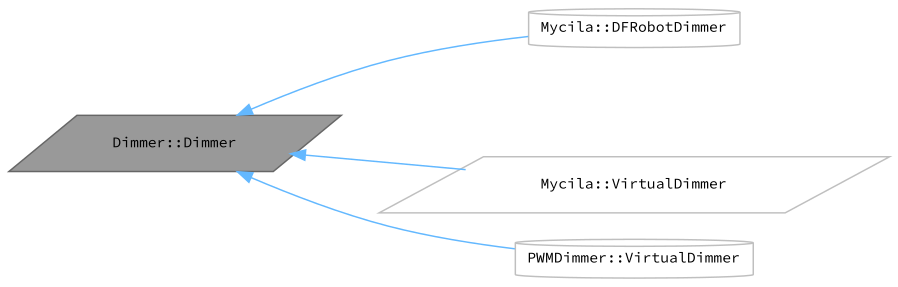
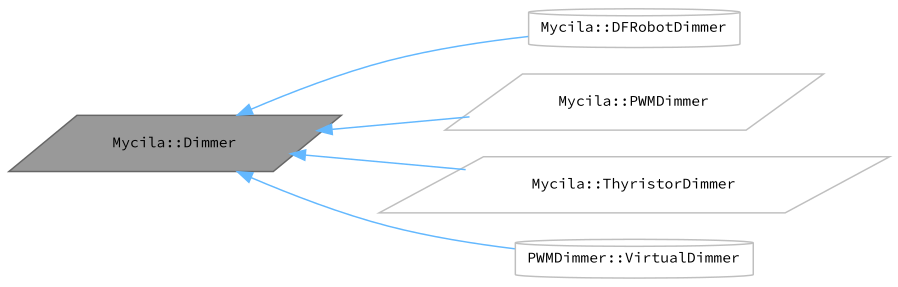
none -> (634, 102)
(175, 143) -> (175, 143)
(634, 185) -> (634, 185)
